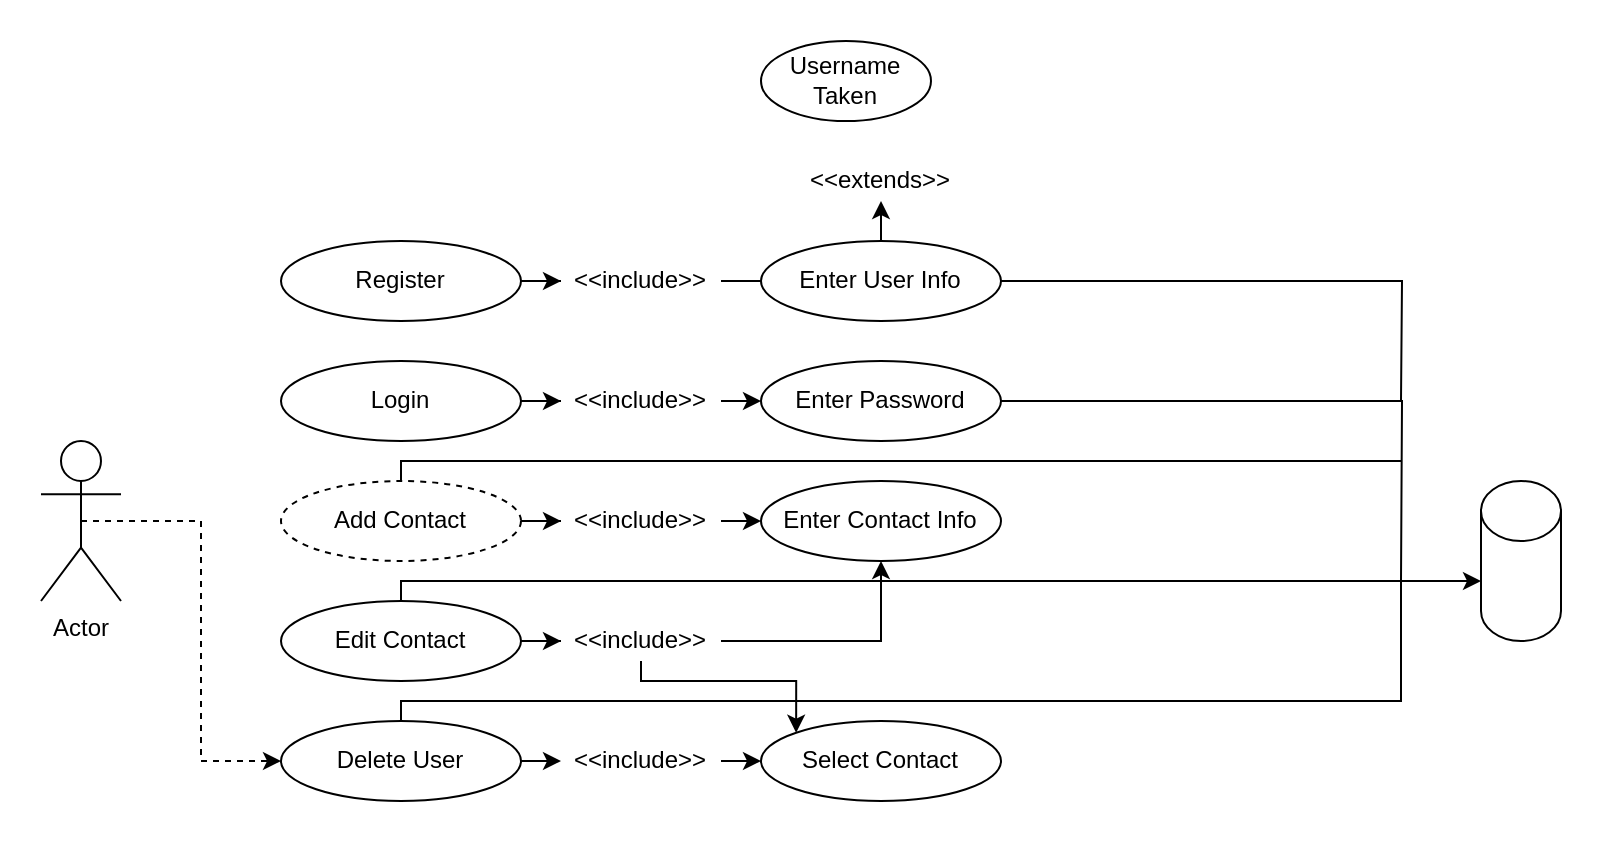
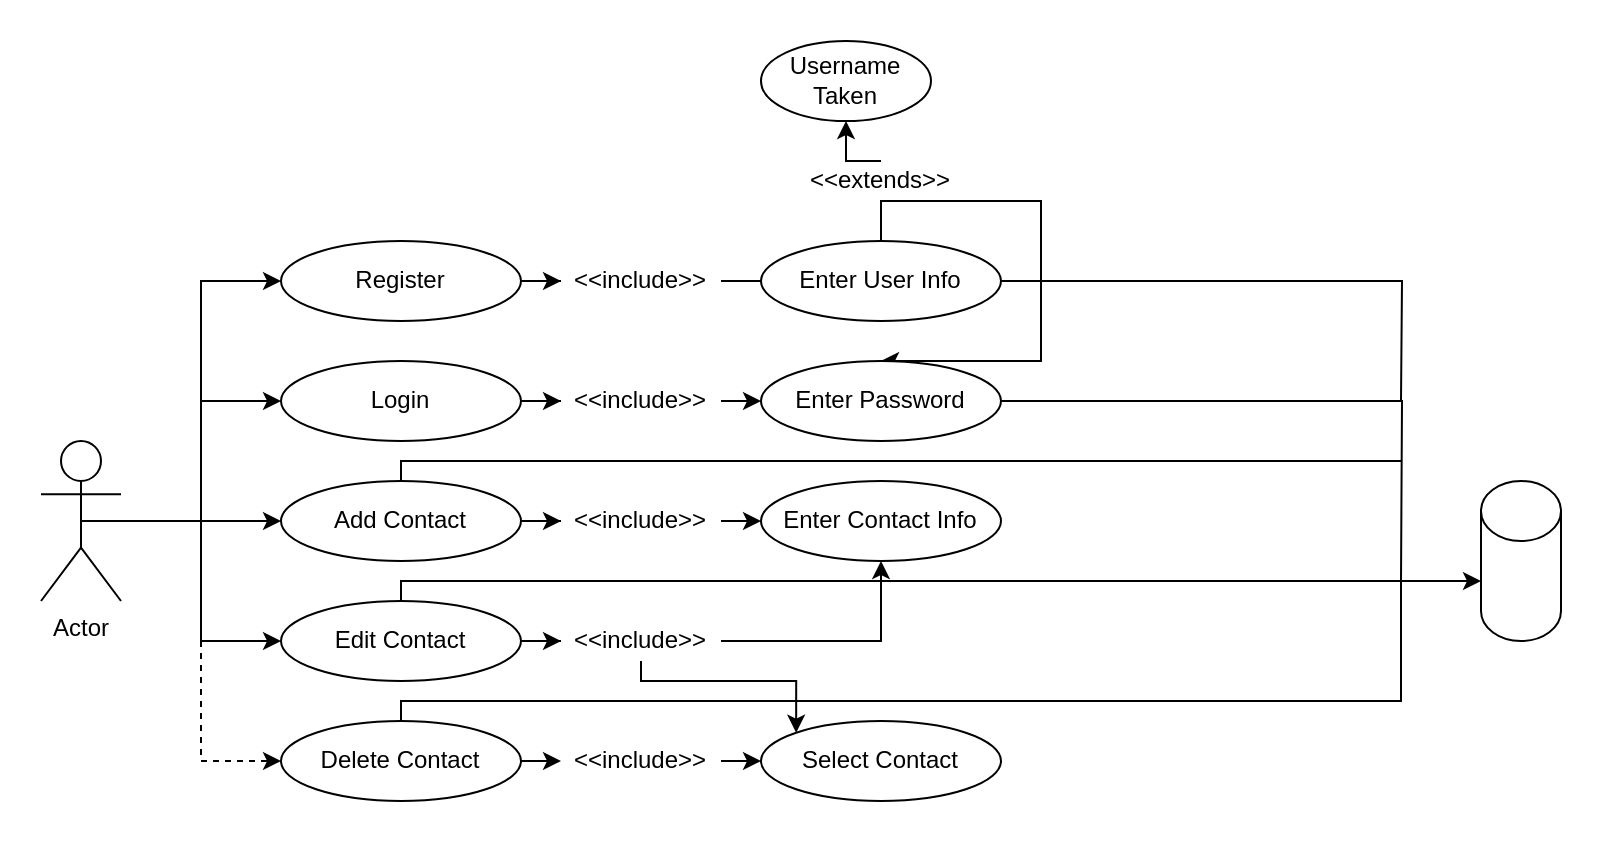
none -> (850, 161)
(881, 216) -> (1041, 266)
none -> (201, 306)
none -> (236, 401)
none -> (236, 521)
(401, 521) -> (401, 521)
none -> (236, 641)
(401, 761) -> (401, 761)
